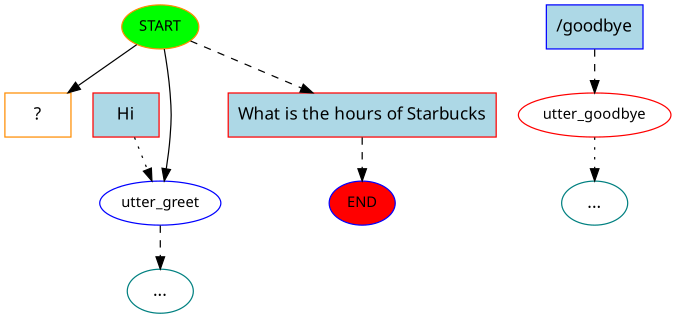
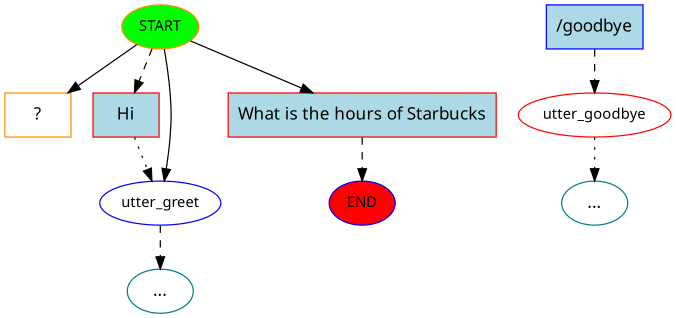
(246, 64) -> (246, 64)
none -> (146, 65)
